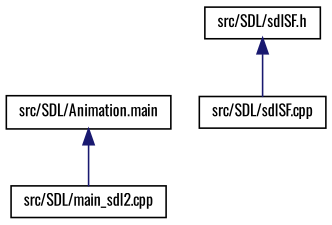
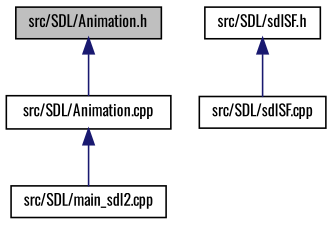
none -> (89, 23)
(89, 112) -> (89, 112)
